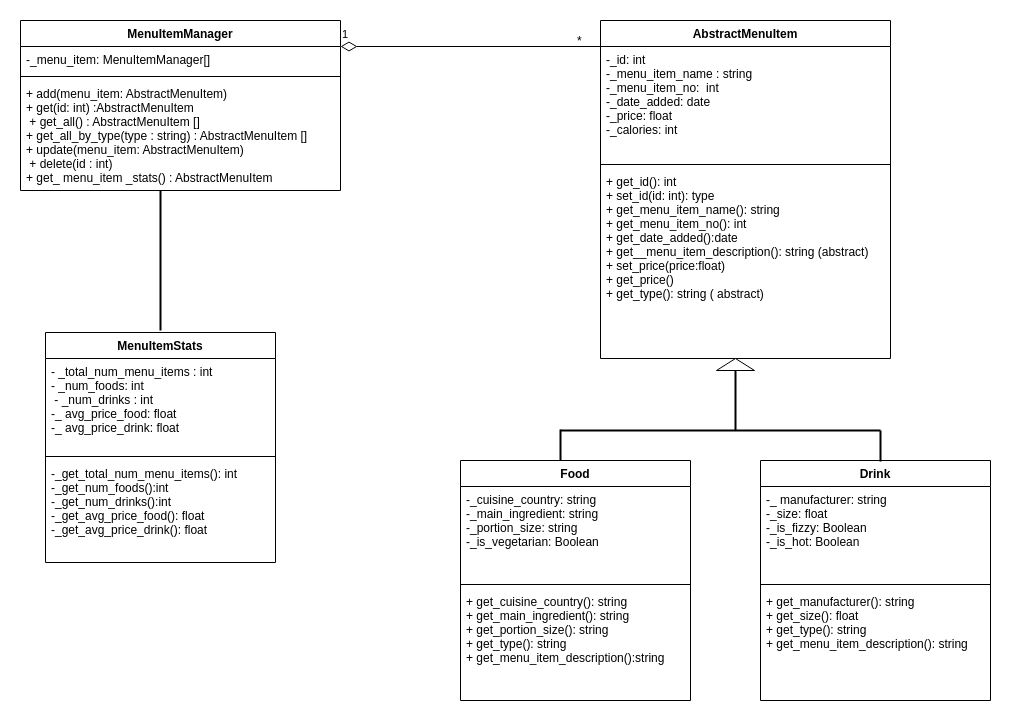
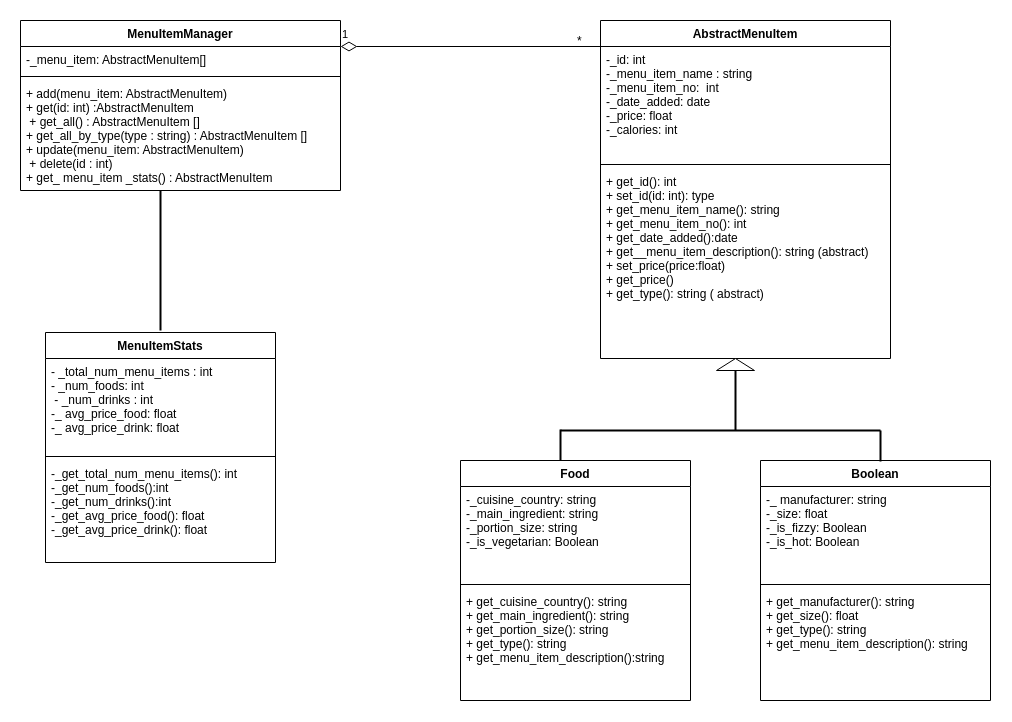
(122, 60) -> (125, 60)
(875, 474) -> (875, 474)
